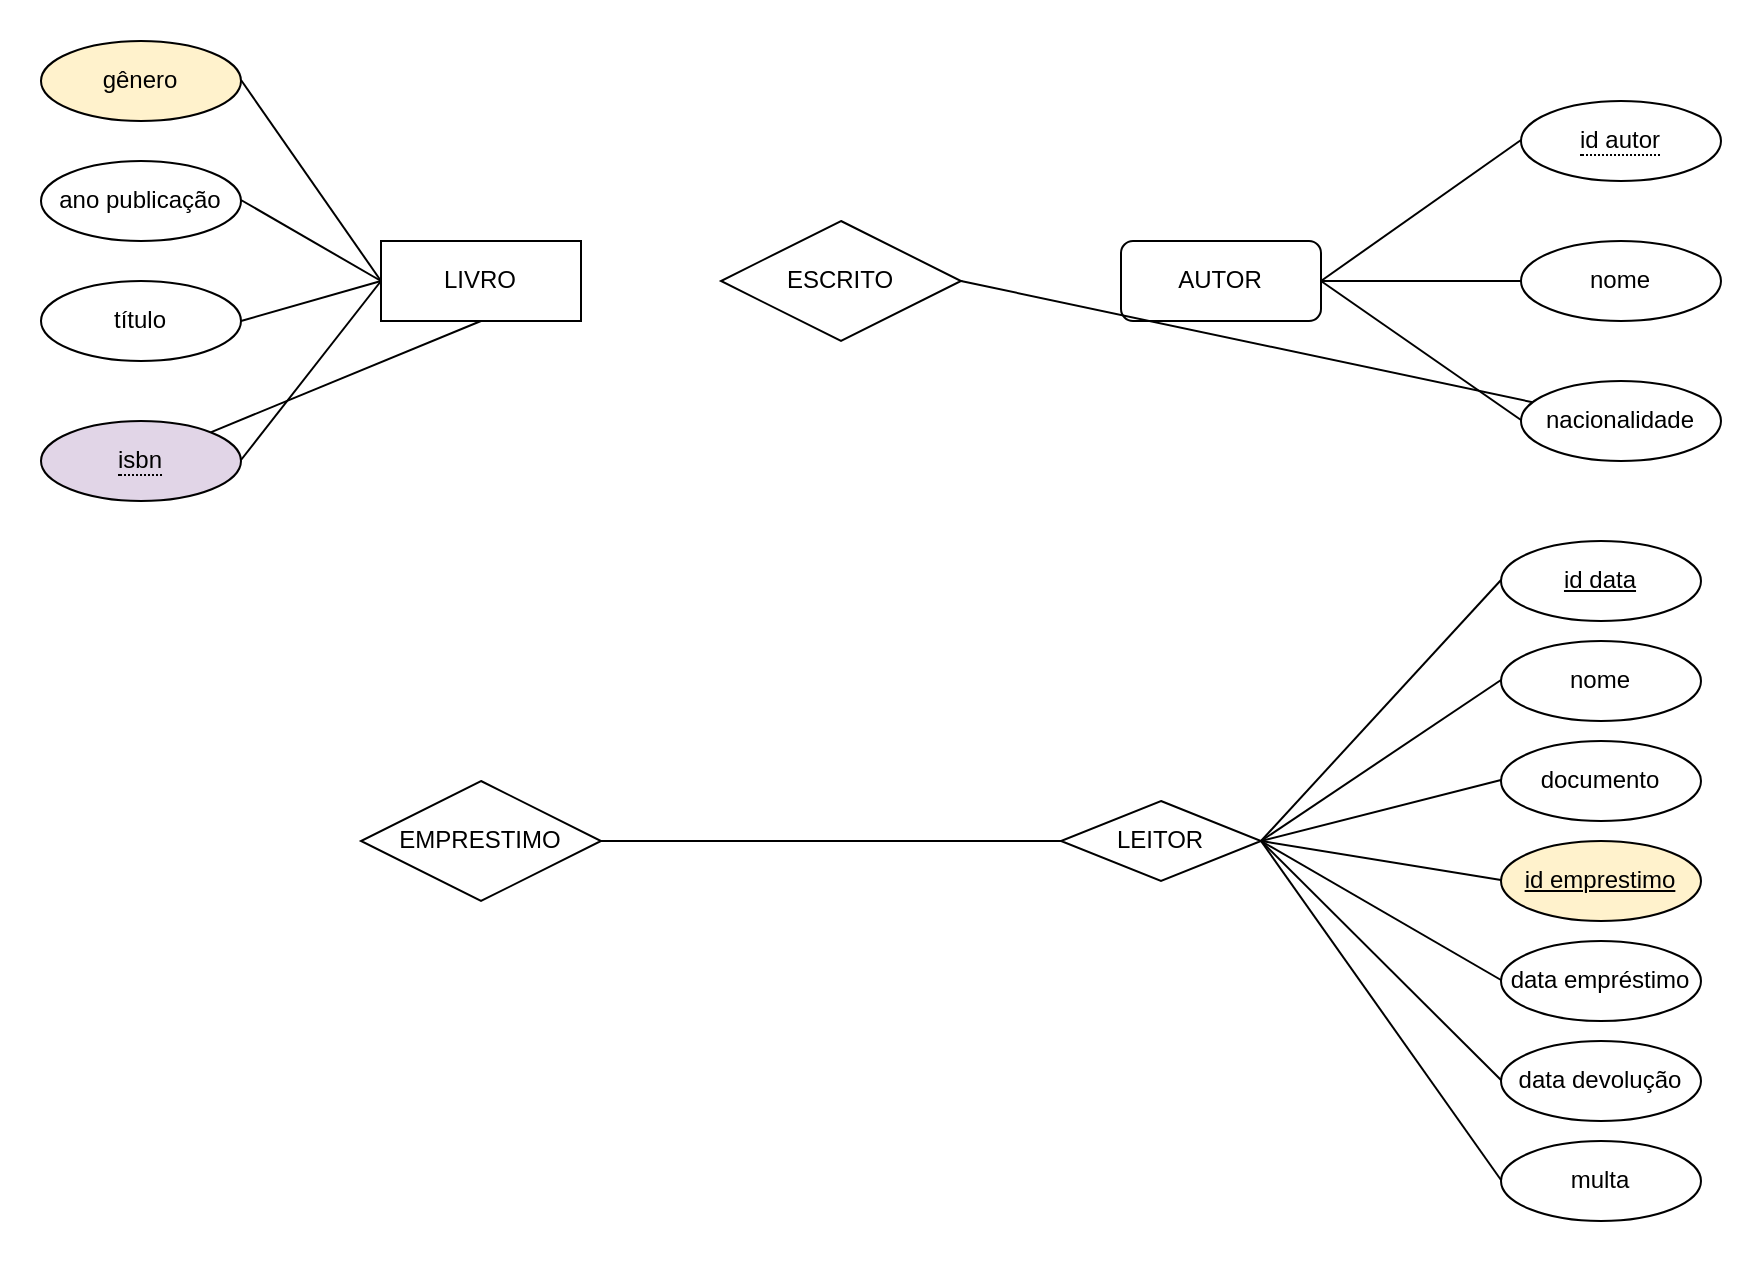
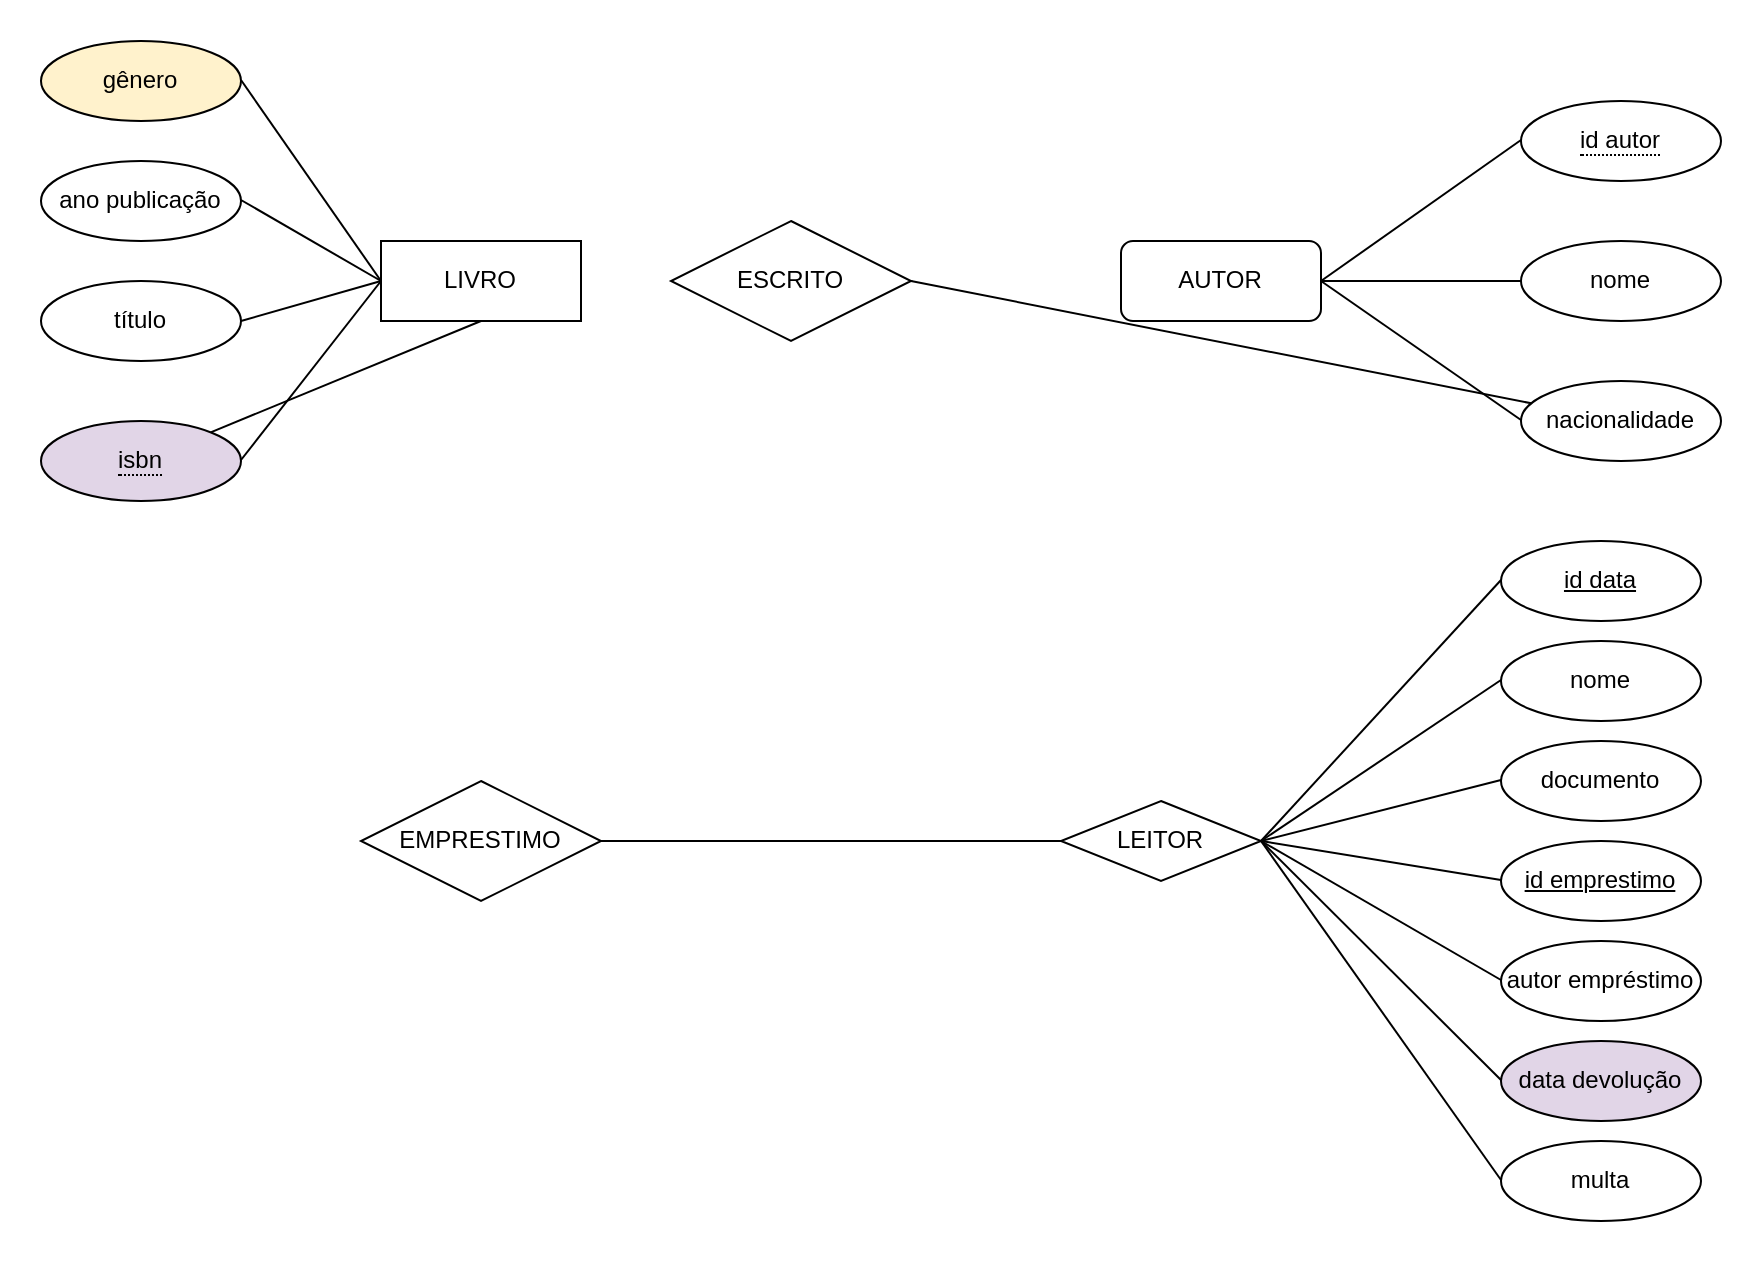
(841, 281) -> (791, 281)
(1601, 881) -> (1601, 881)
(1601, 981) -> (1601, 981)
(1601, 1081) -> (1601, 1081)
